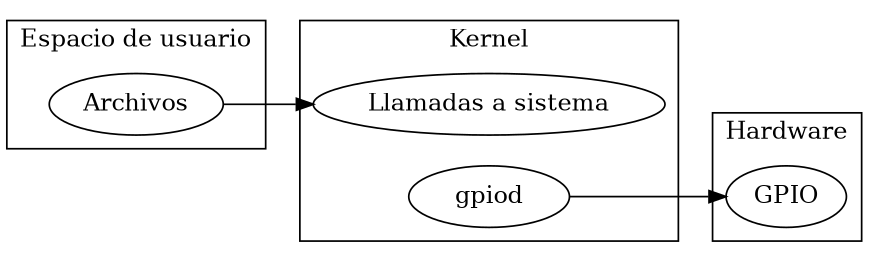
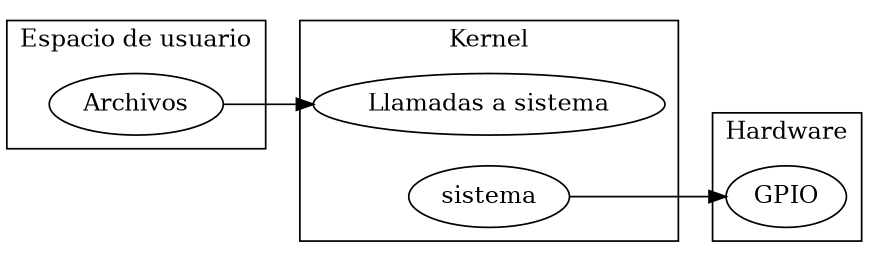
(489, 197) -> (489, 197)
